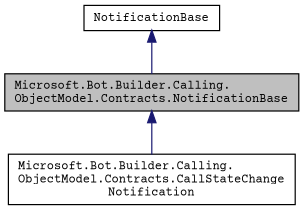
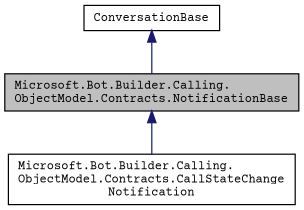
(152, 18) -> (152, 18)
